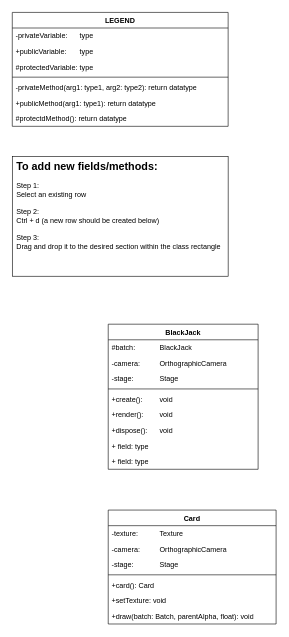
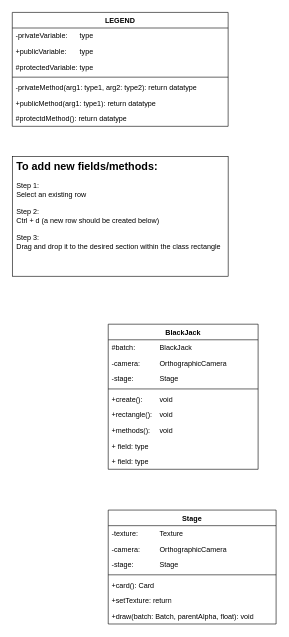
(140, 416) -> (145, 416)
(141, 431) -> (142, 431)
(192, 519) -> (192, 519)
(143, 602) -> (148, 602)
